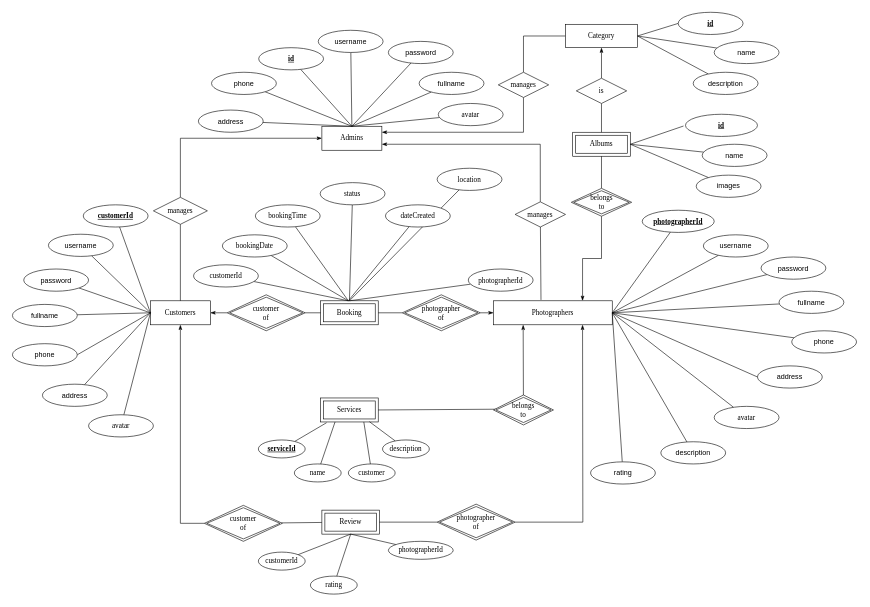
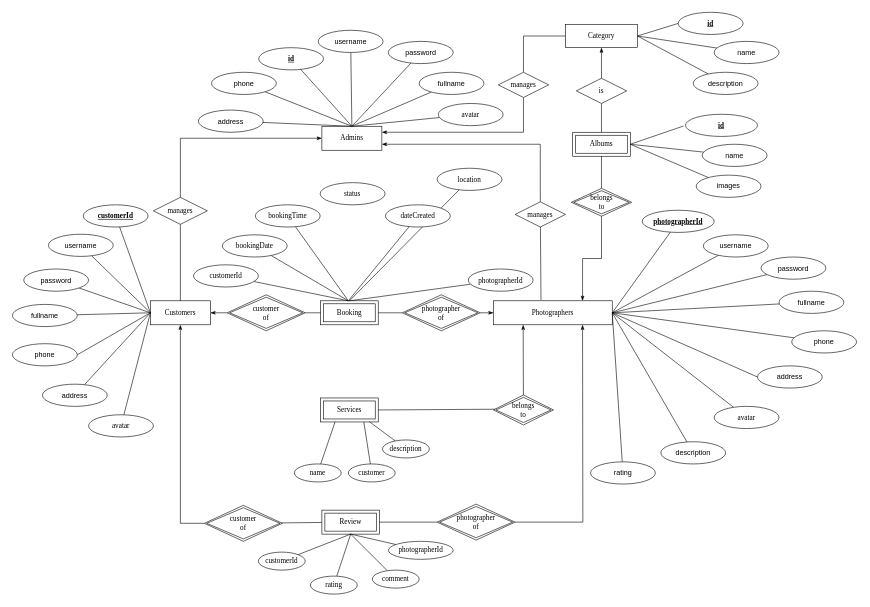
(351, 249) -> none
(311, 432) -> none
(282, 449) -> none
none -> (370, 554)
none -> (396, 579)
